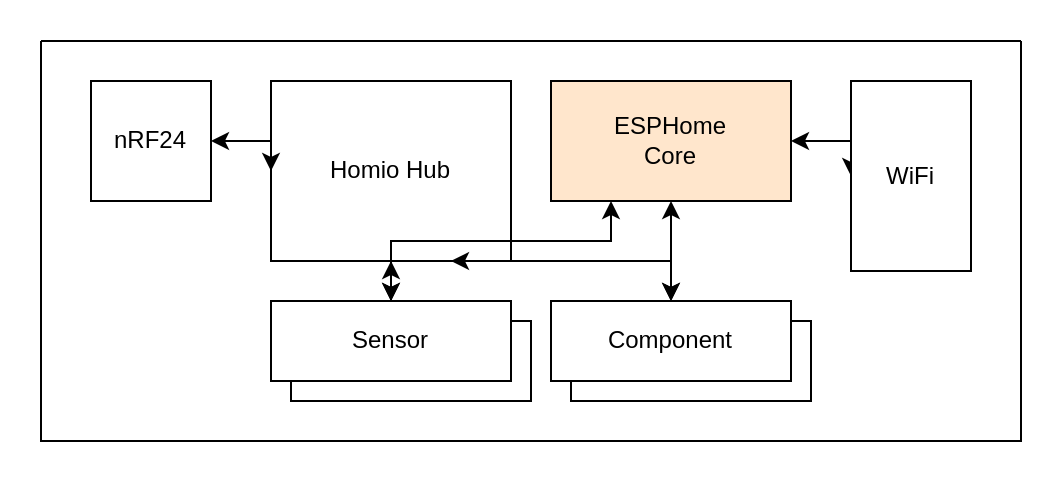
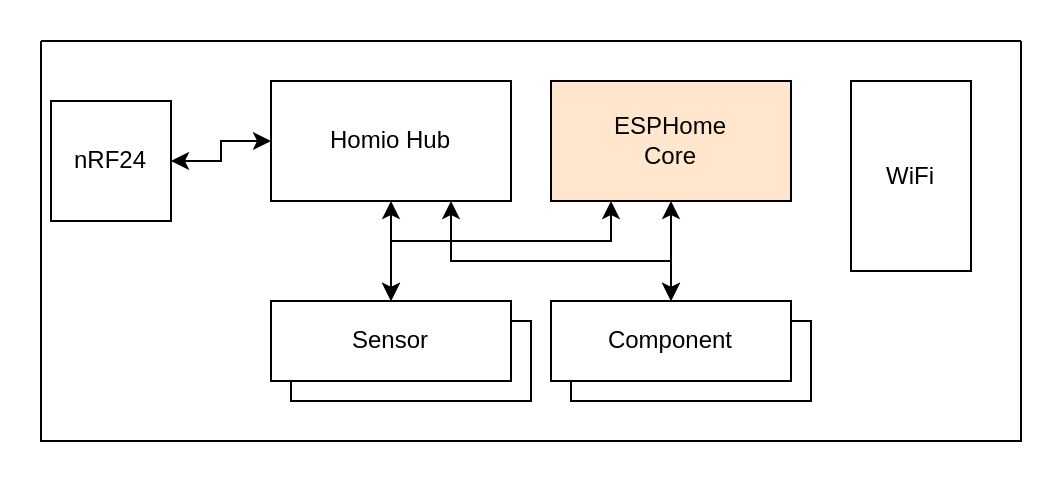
(151, 141) -> (111, 161)
(828, 141) -> none
(391, 171) -> (391, 141)
